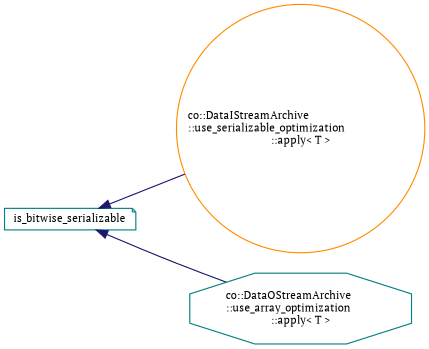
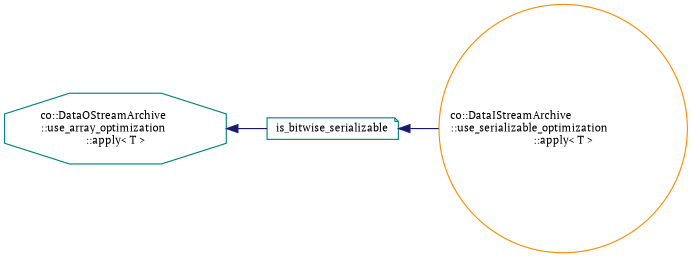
(166, 259) -> (252, 129)
